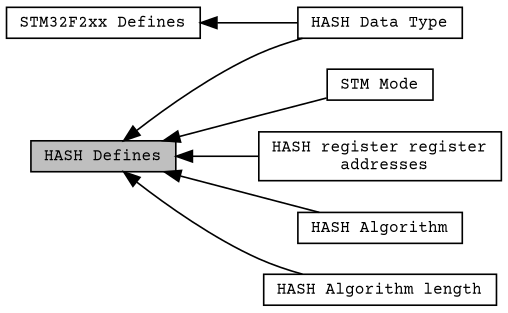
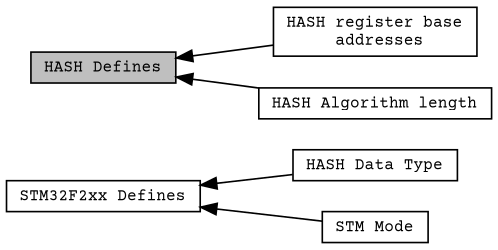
(215, 76) -> none
(253, 117) -> (270, 215)
(380, 156) -> (375, 32)
(380, 228) -> none
